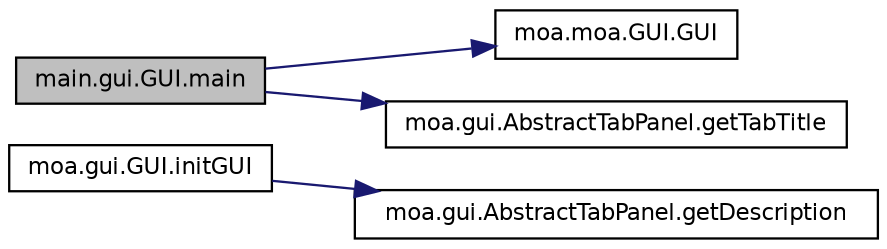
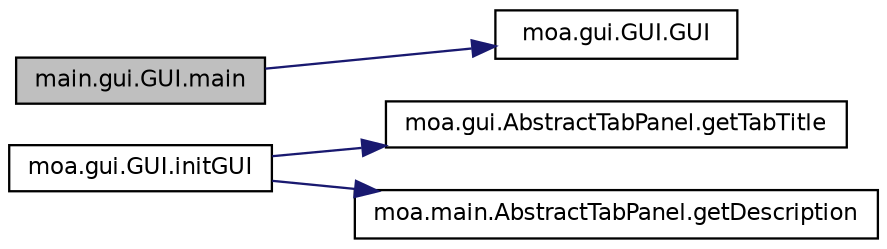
(616, 35) -> (616, 35)
(314, 97) -> (317, 152)
(616, 214) -> (616, 214)
